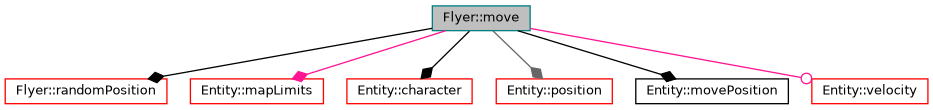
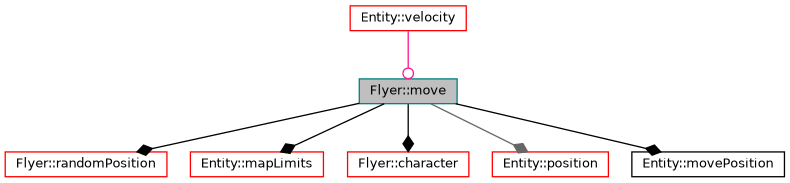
(377, 52) -> (340, 124)
(666, 53) -> (408, 50)
(410, 91) -> (408, 164)
